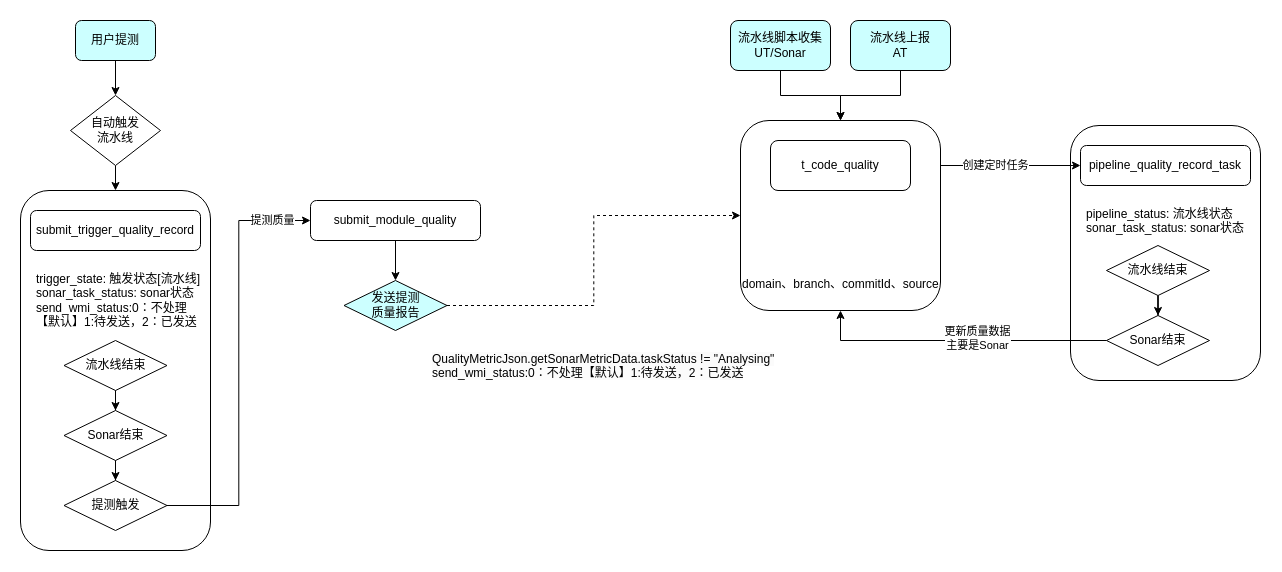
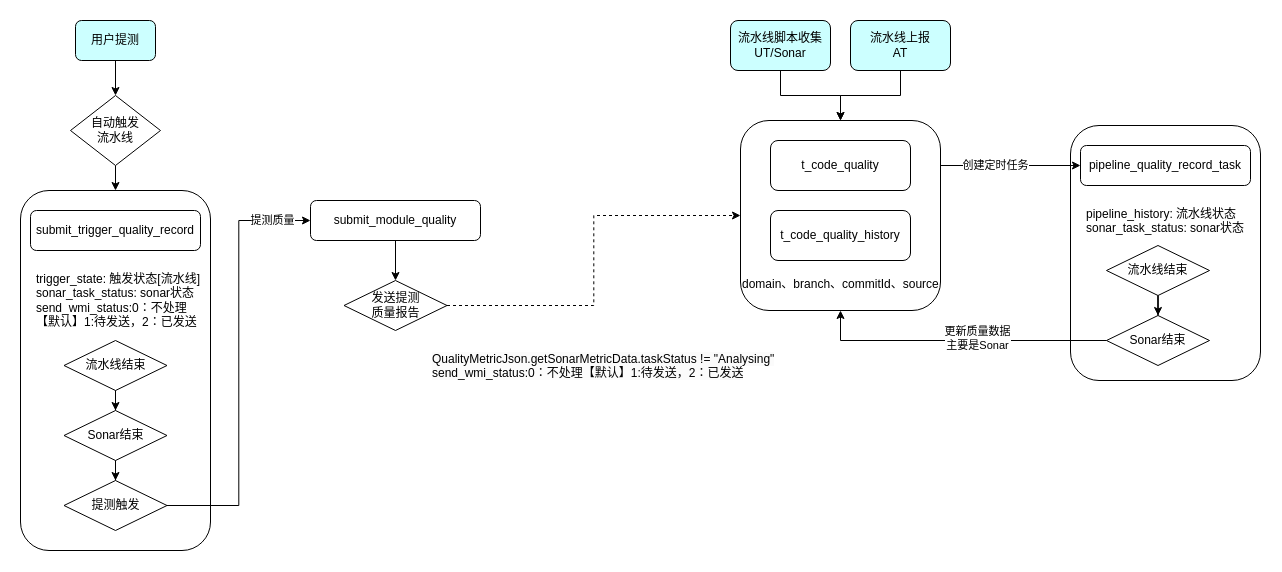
(1171, 229) -> (1171, 229)
none -> (841, 236)
(396, 306) -> (396, 306)
